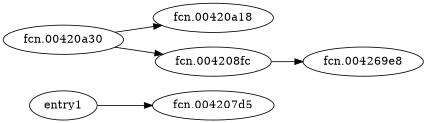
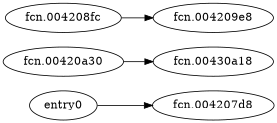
(213, 18) -> (213, 62)
(135, 50) -> none
(363, 62) -> (213, 18)
(63, 105) -> (63, 105)
(213, 105) -> (213, 105)
